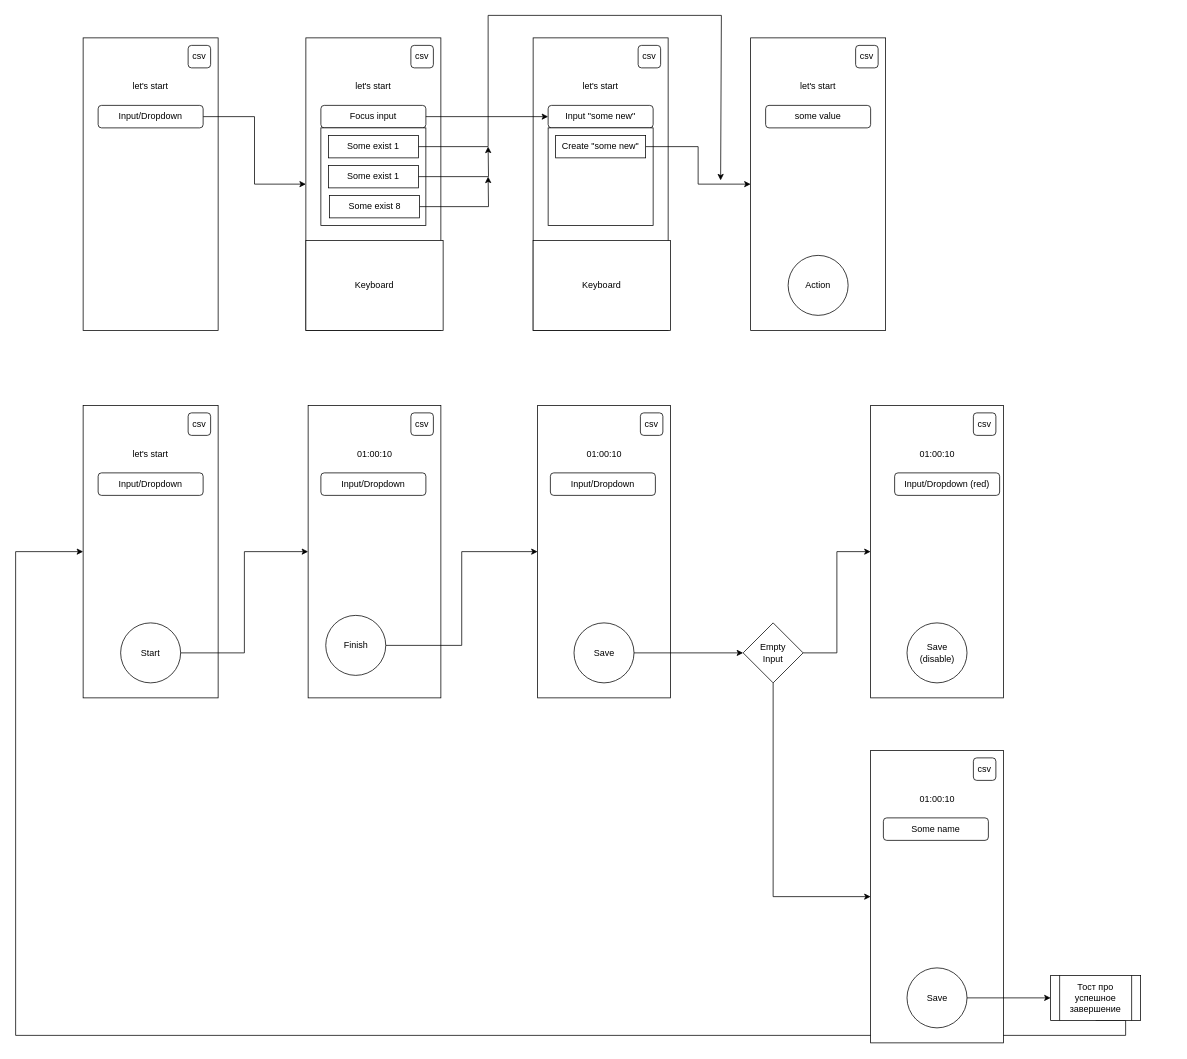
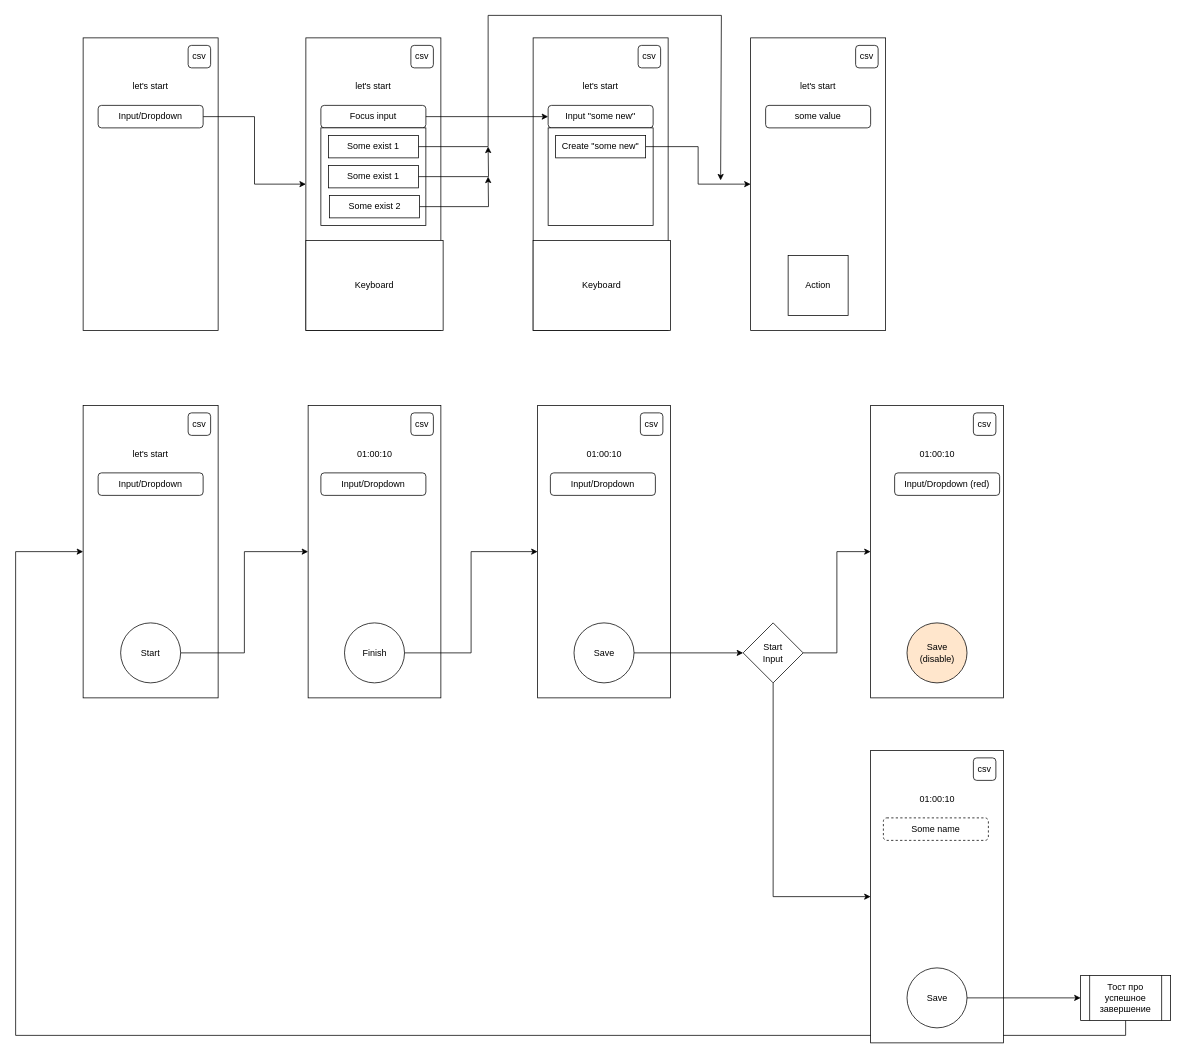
(375, 207) -> (375, 207)
(818, 285) -> (818, 285)
(356, 645) -> (374, 653)
(773, 653) -> (773, 653)
(937, 653) -> (937, 653)
(936, 829) -> (936, 829)
(1095, 998) -> (1125, 998)
